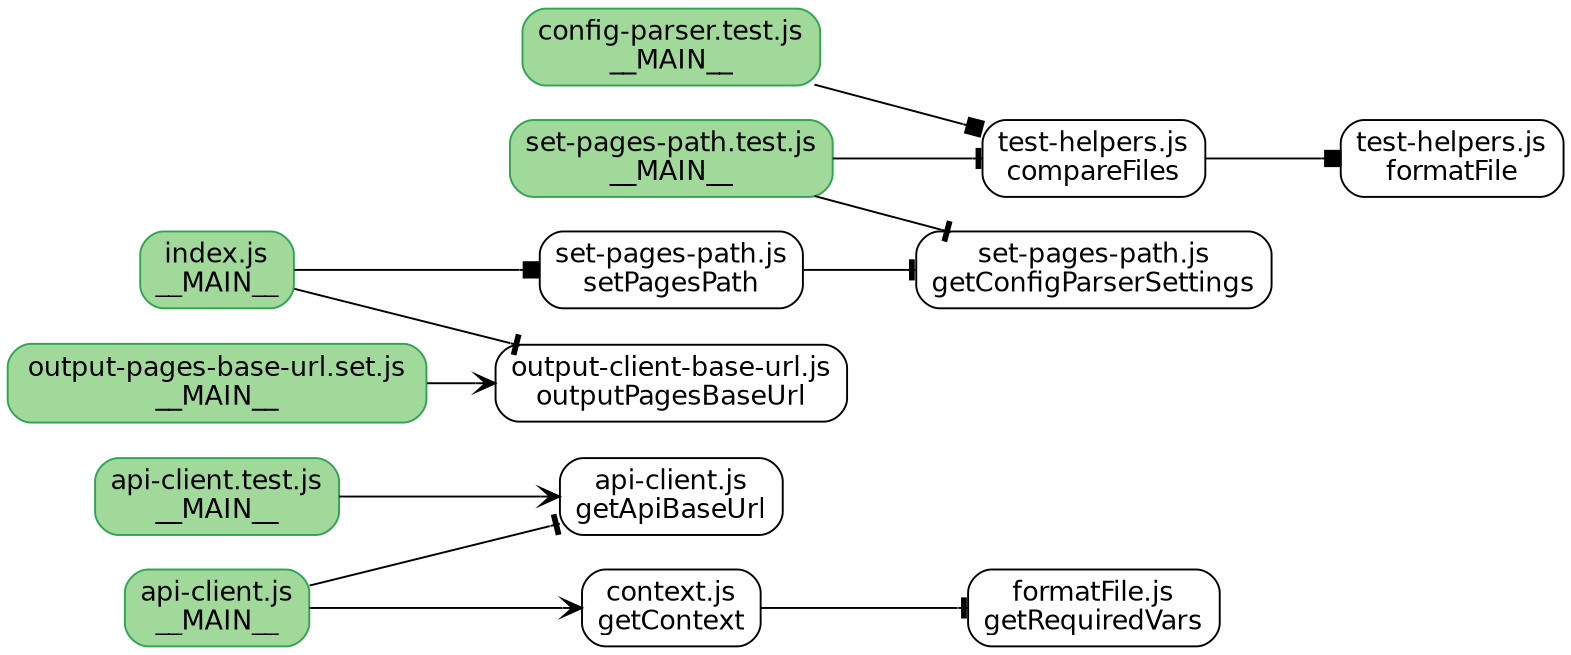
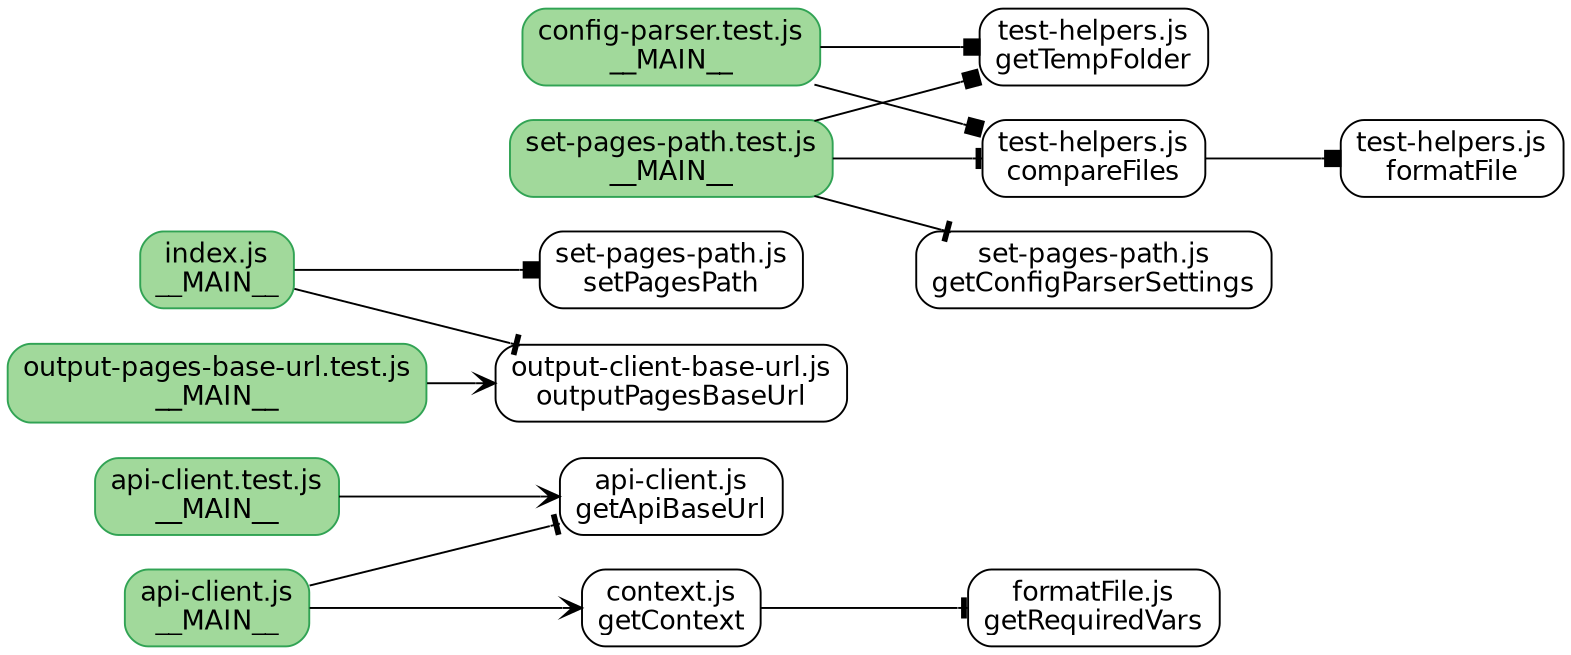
none -> (1094, 47)
(855, 270) -> none
(217, 383) -> (217, 383)
